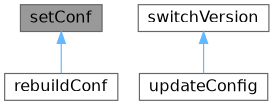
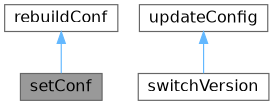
(61, 58) -> (61, 58)
(204, 58) -> (204, 58)
